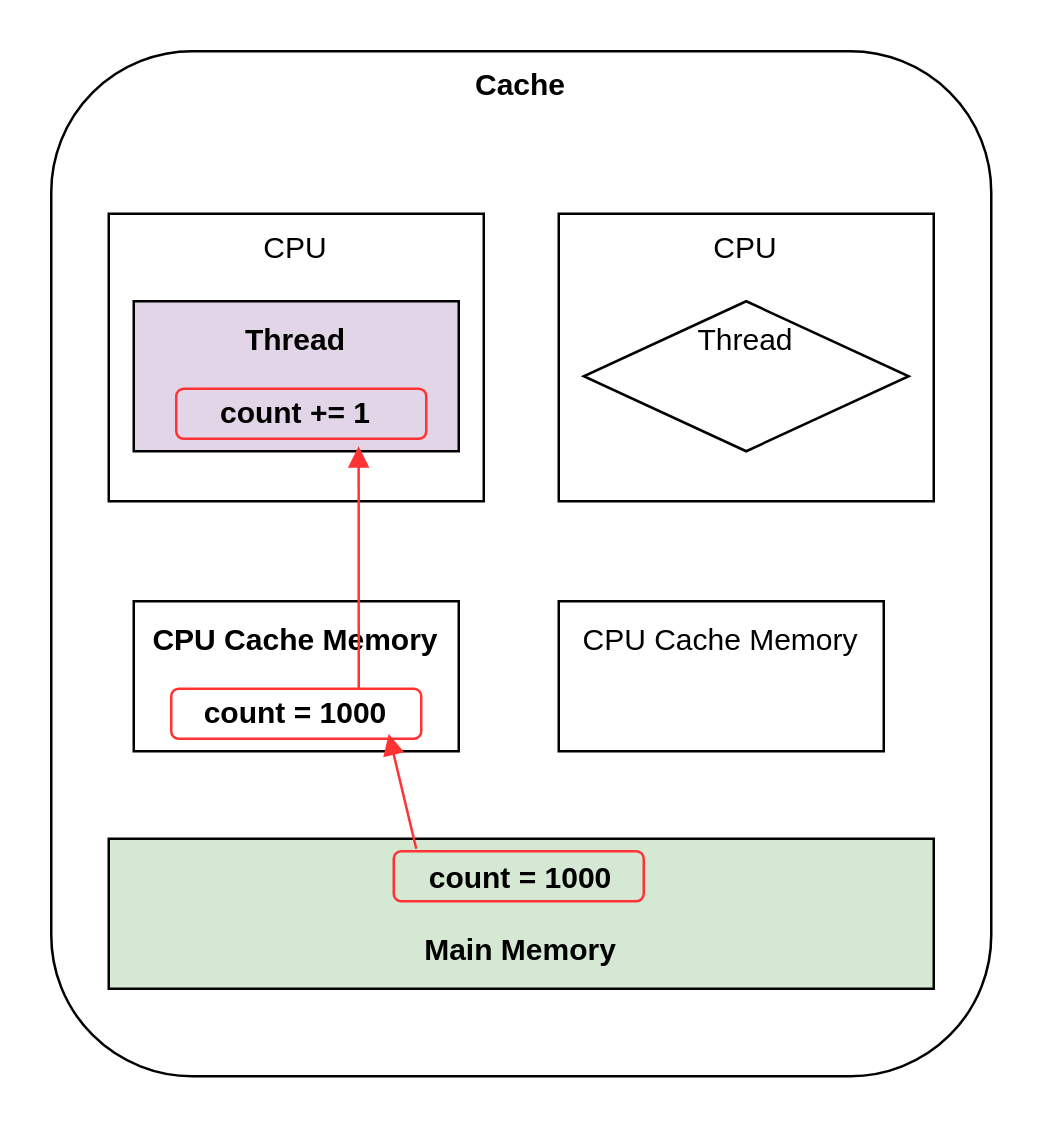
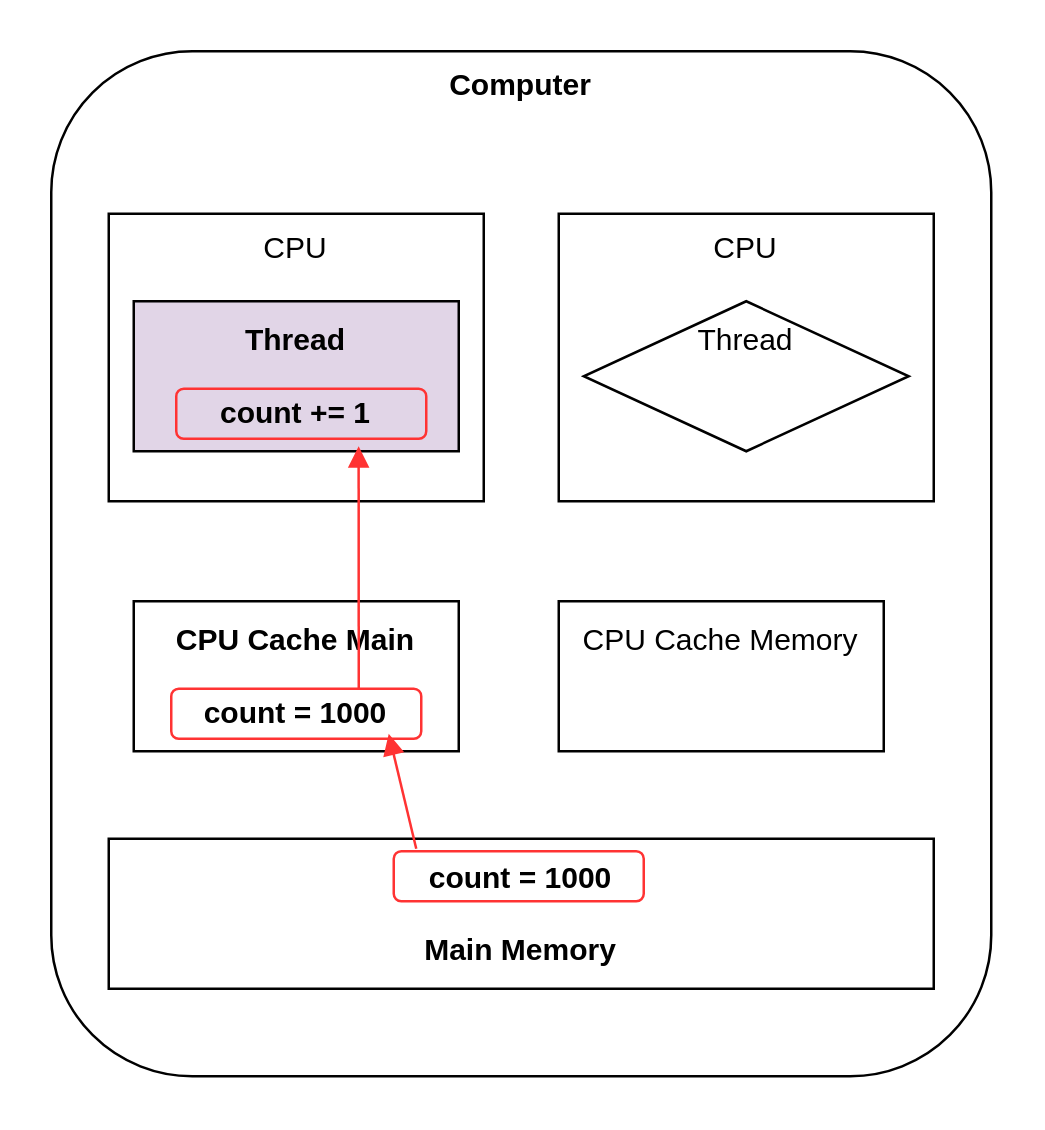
(521, 87) -> (521, 87)
(296, 676) -> (296, 676)
(521, 914) -> (521, 914)
